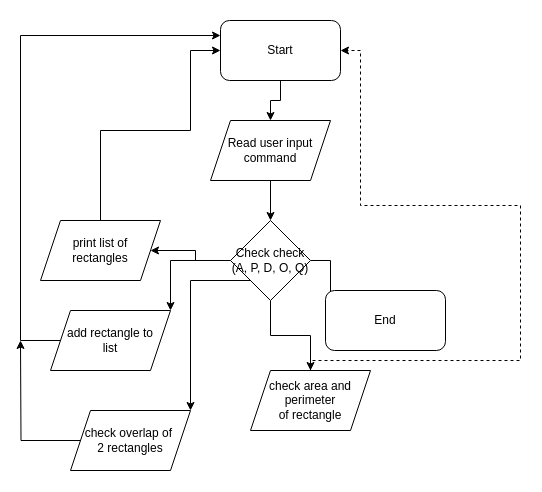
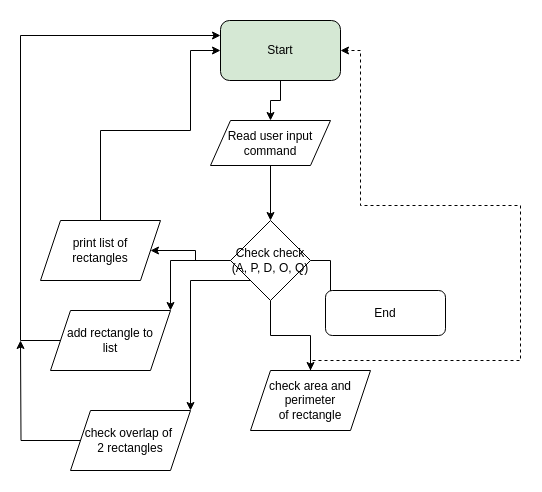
(281, 51) -> (281, 51)
(271, 151) -> (271, 143)
(386, 321) -> (386, 313)
